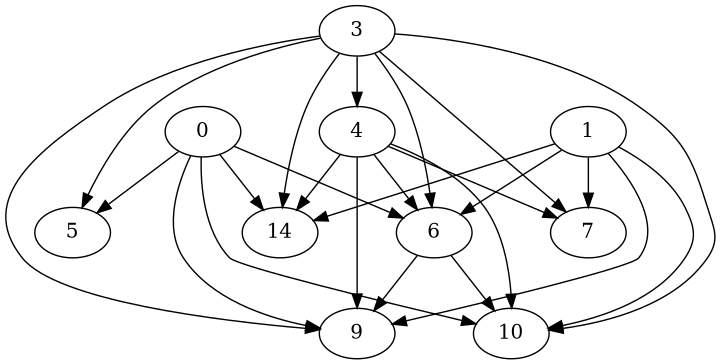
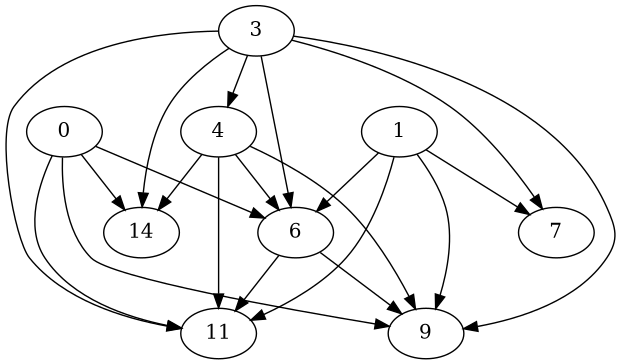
(441, 180) -> none
(474, 183) -> none
(73, 233) -> none
(511, 334) -> (219, 334)
